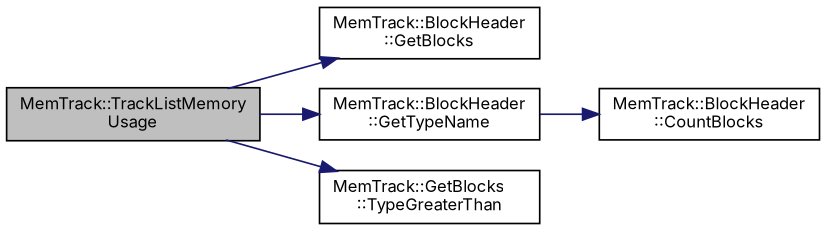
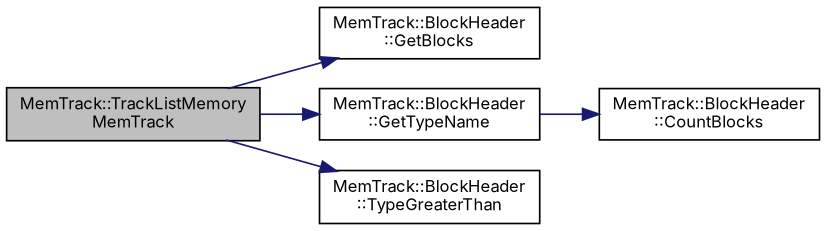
(133, 114) -> (133, 114)
(430, 197) -> (430, 197)
